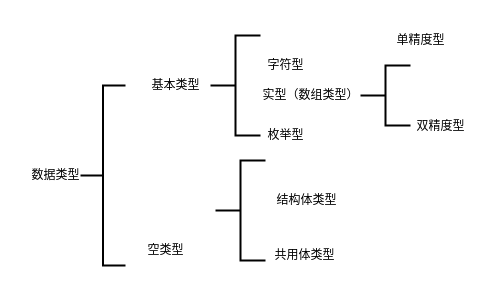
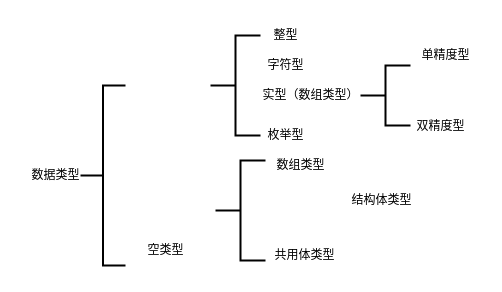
none -> (286, 36)
(421, 41) -> (446, 56)
(176, 86) -> none
none -> (301, 166)
(307, 201) -> (382, 201)
